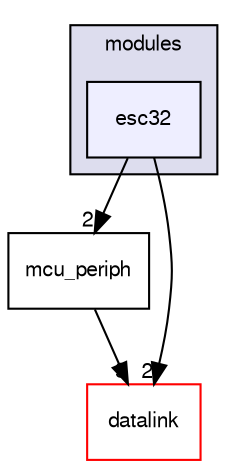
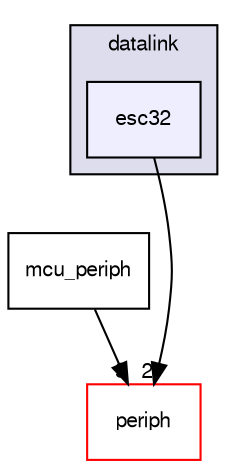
(144, 45) -> (144, 45)
(115, 187) -> none
(144, 422) -> (144, 422)
